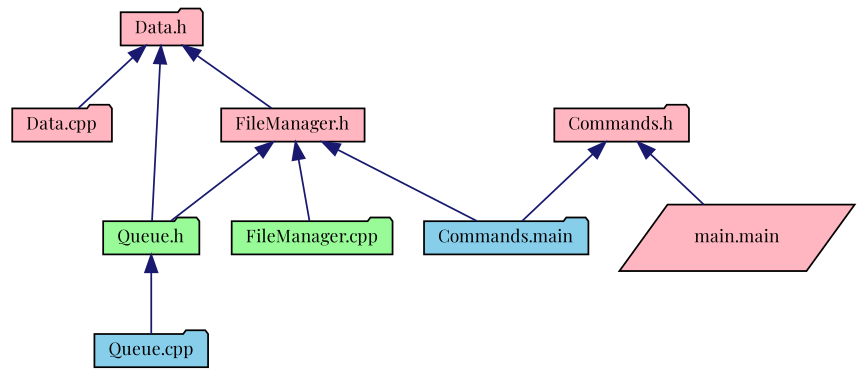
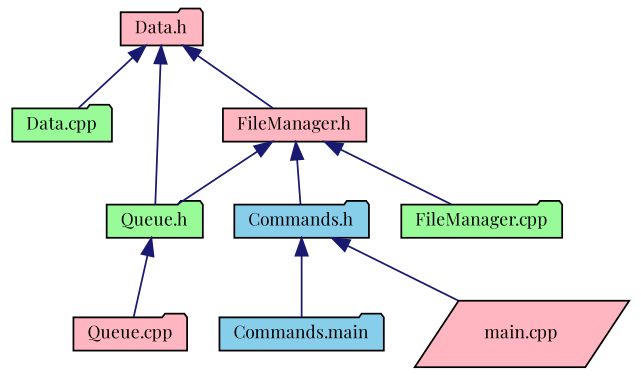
(62, 125) -> (62, 125)
(622, 125) -> (302, 221)
(407, 185) -> (299, 182)
(737, 238) -> (522, 334)
(151, 351) -> (130, 334)
